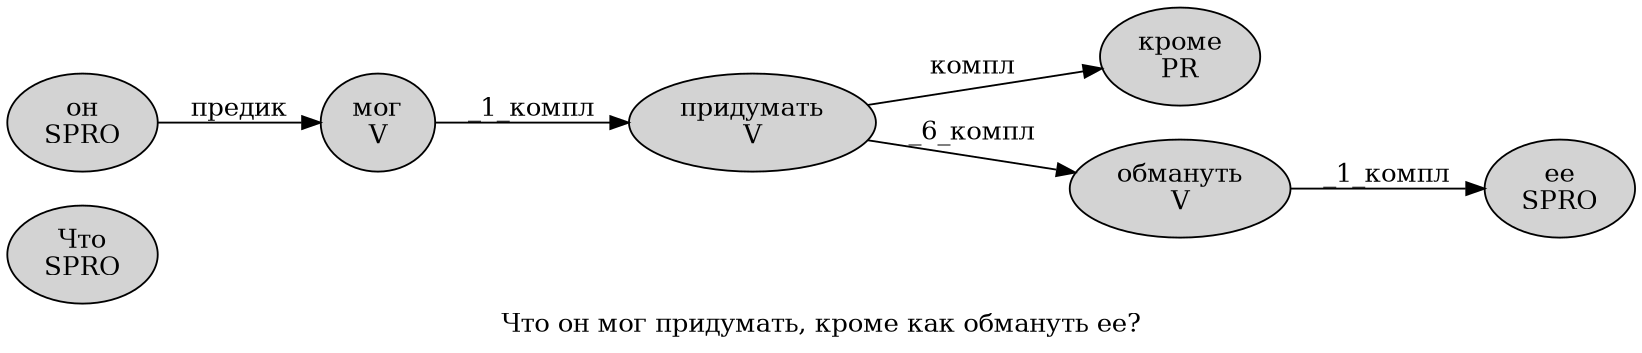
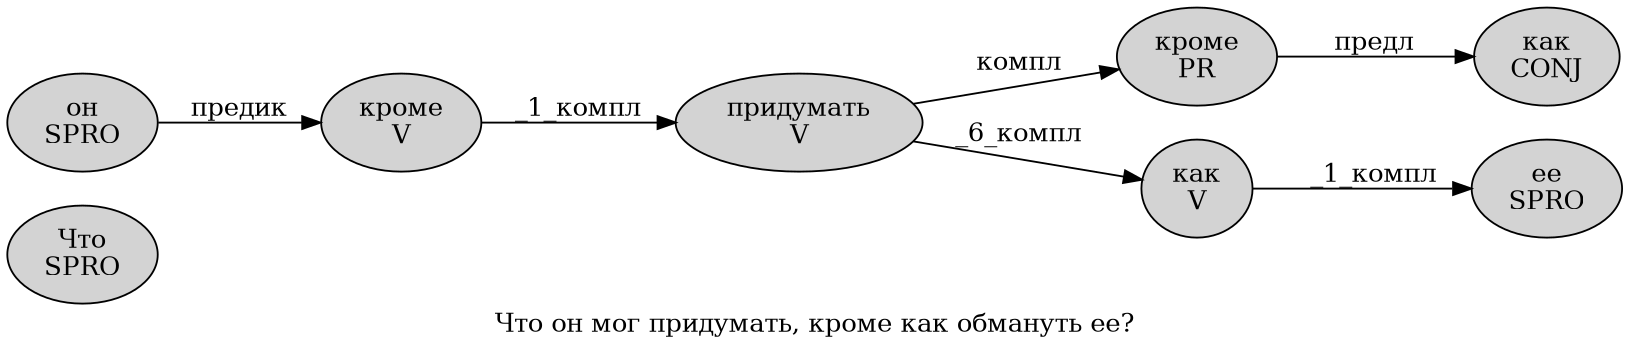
none -> (1547, 57)
(378, 123) -> (401, 123)
(1180, 189) -> (1197, 189)
